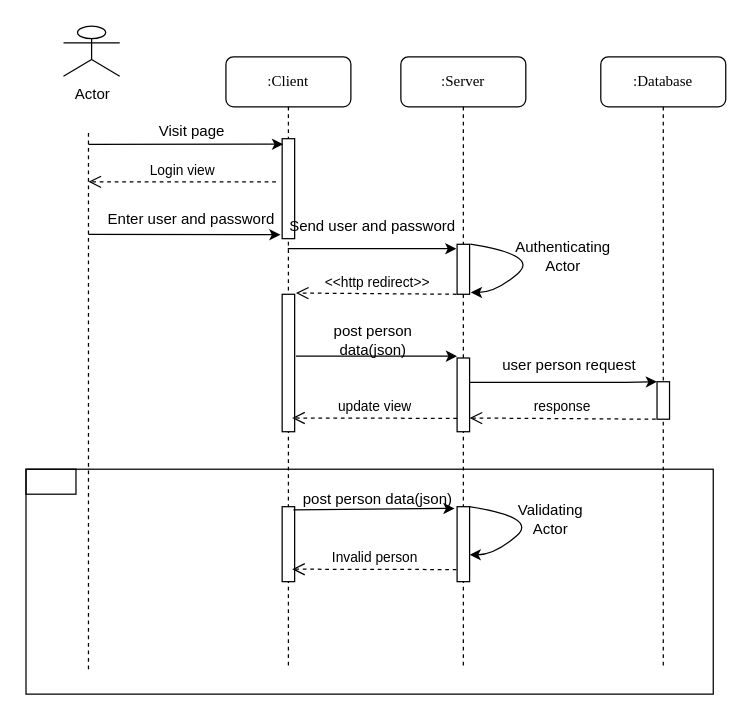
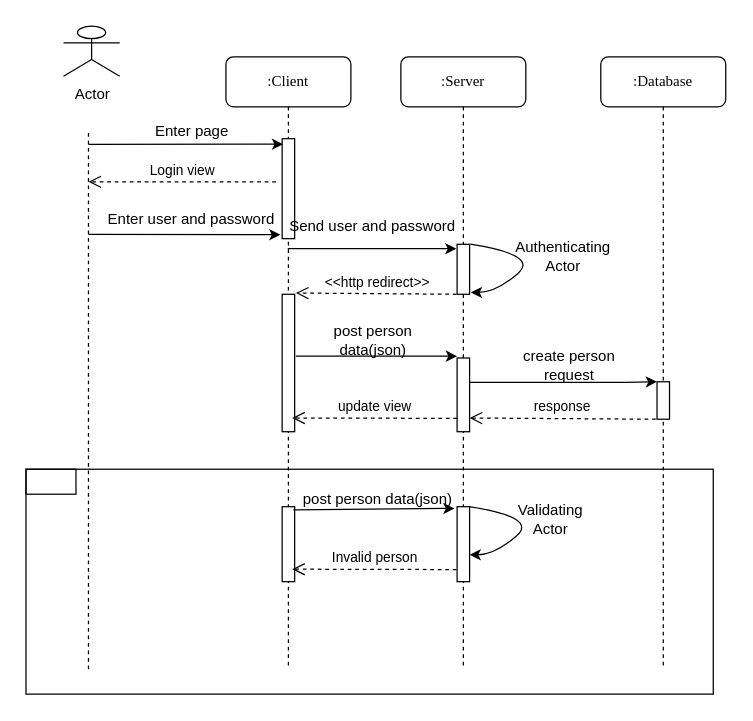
(192, 132) -> (192, 132)
(569, 366) -> (569, 366)
